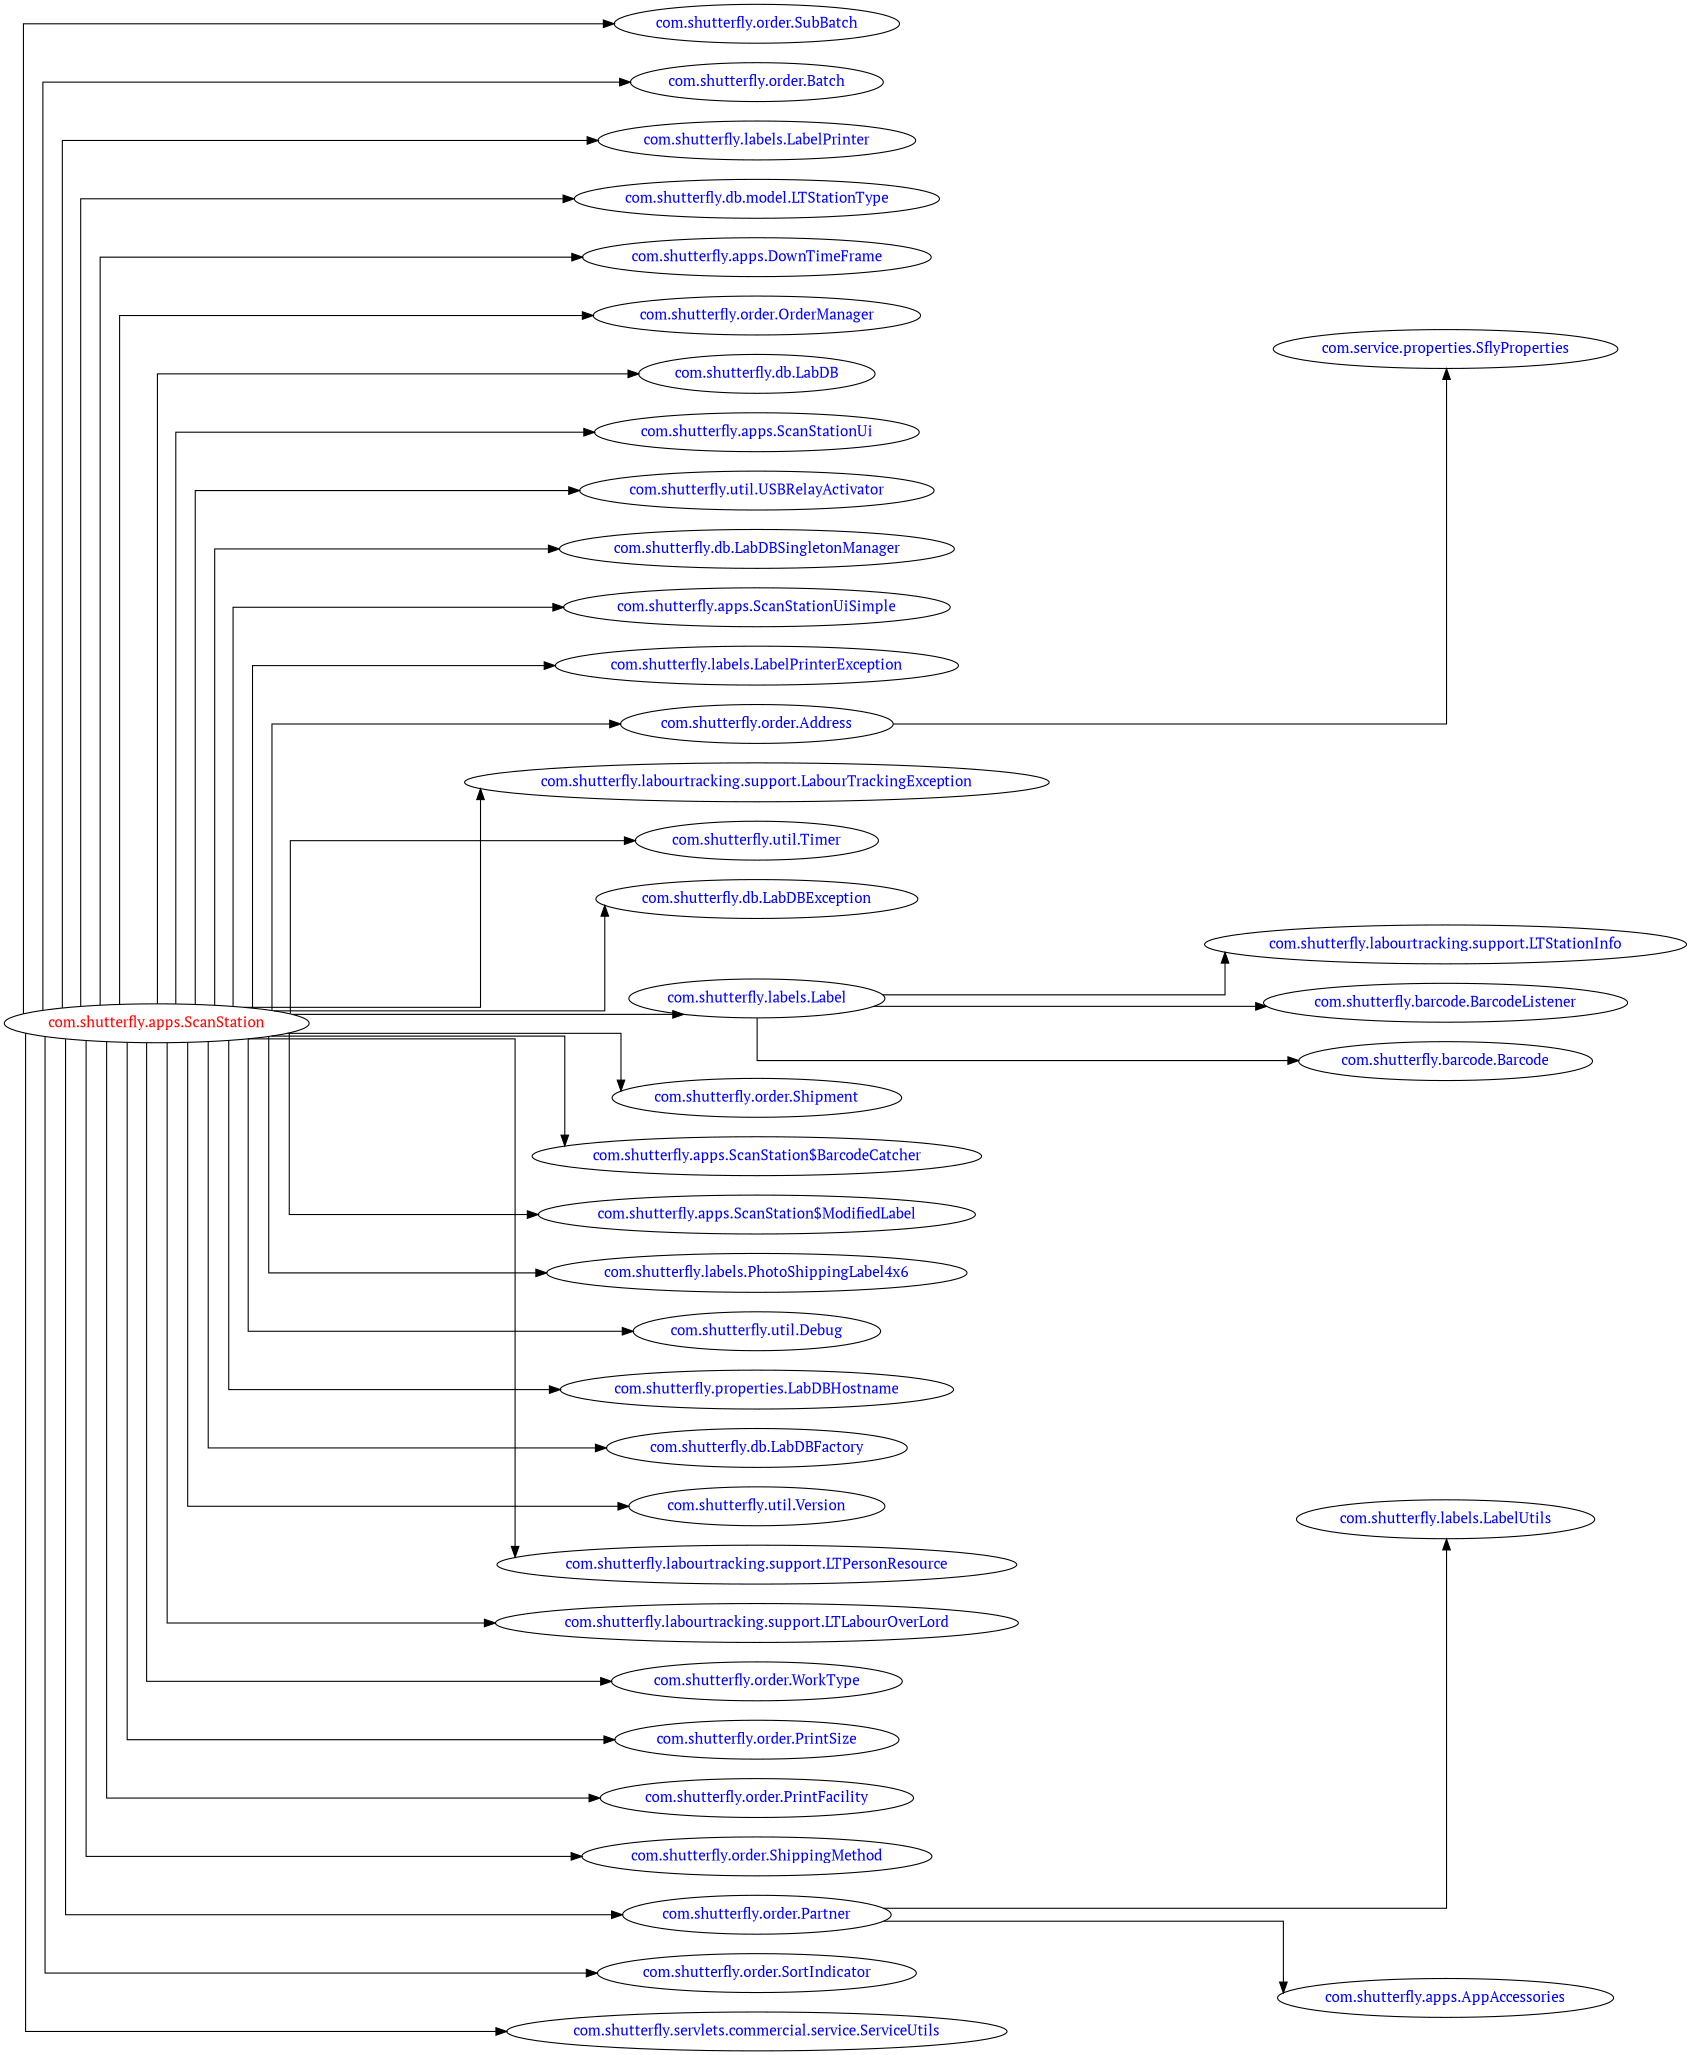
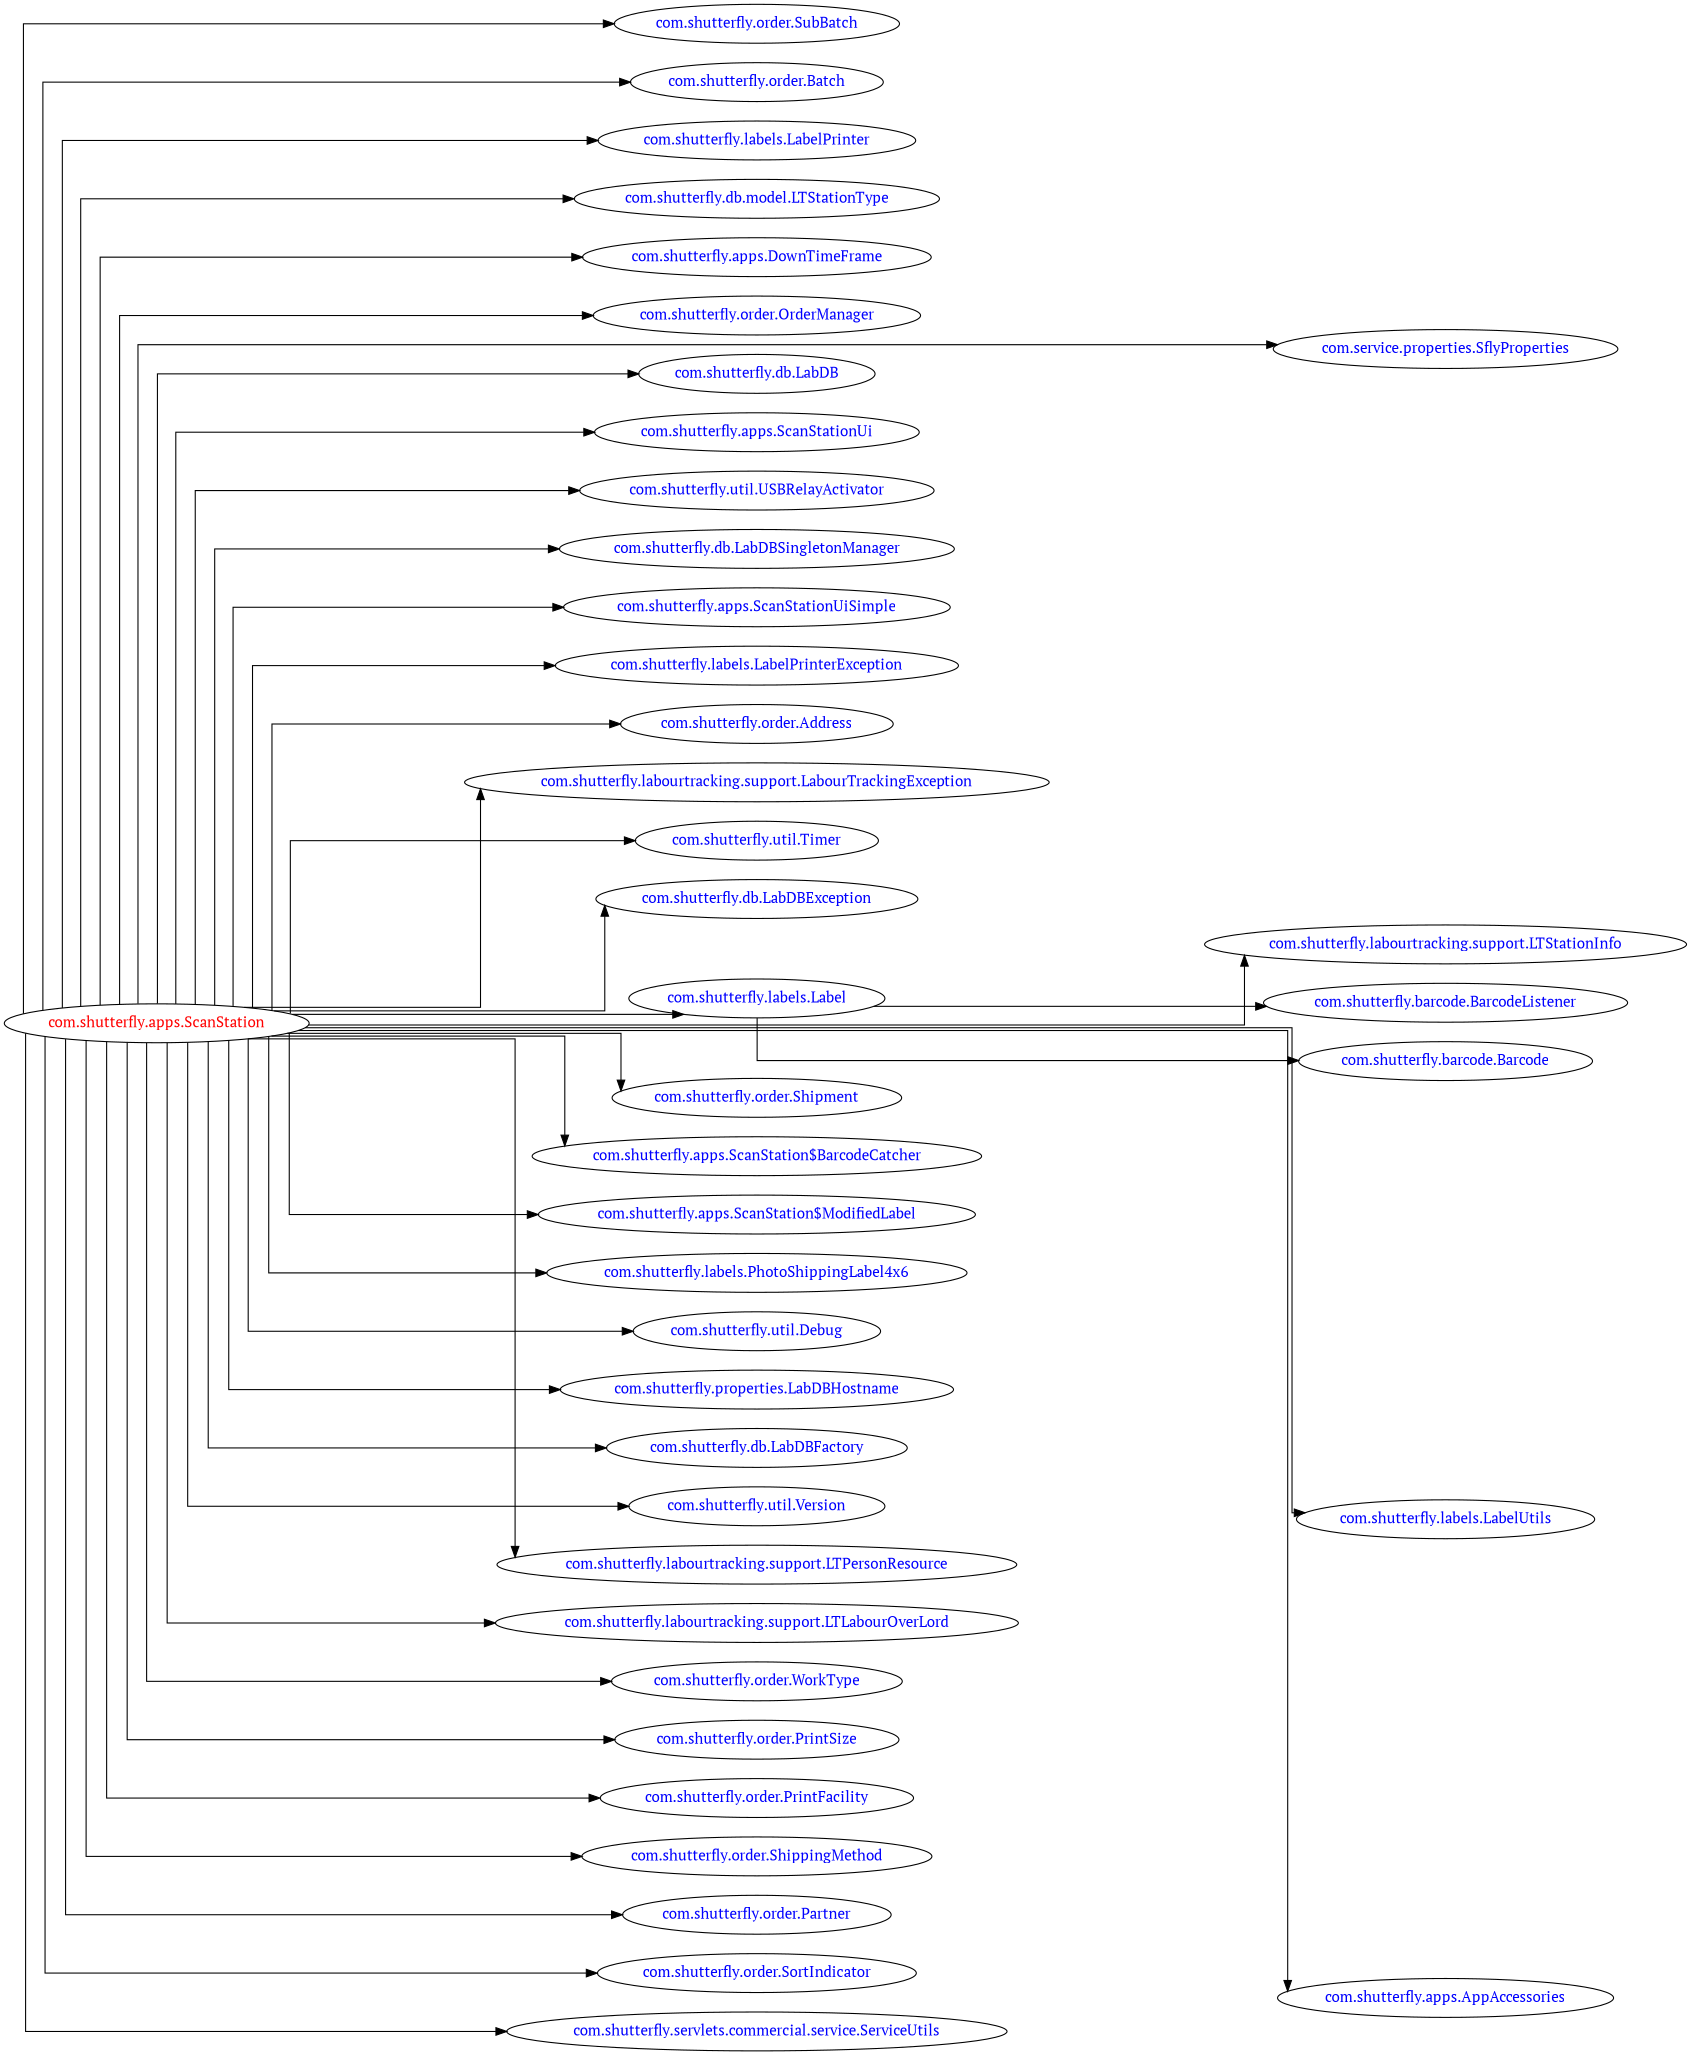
(1342, 724) -> (373, 345)
(1070, 995) -> (806, 1025)
(1344, 1908) -> (1042, 1028)
(1114, 1921) -> (1268, 1031)
